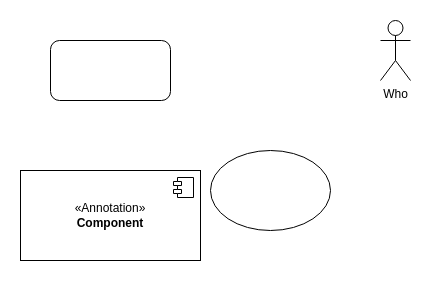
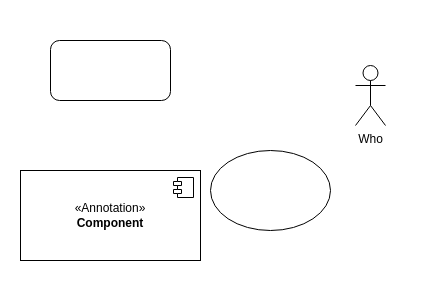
(396, 51) -> (371, 96)
